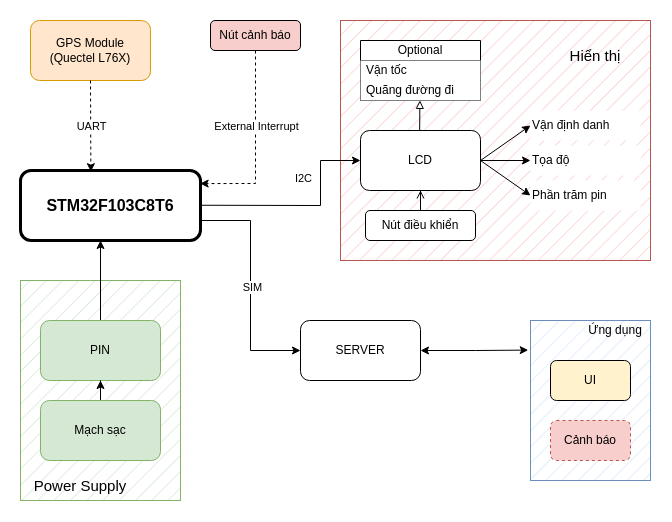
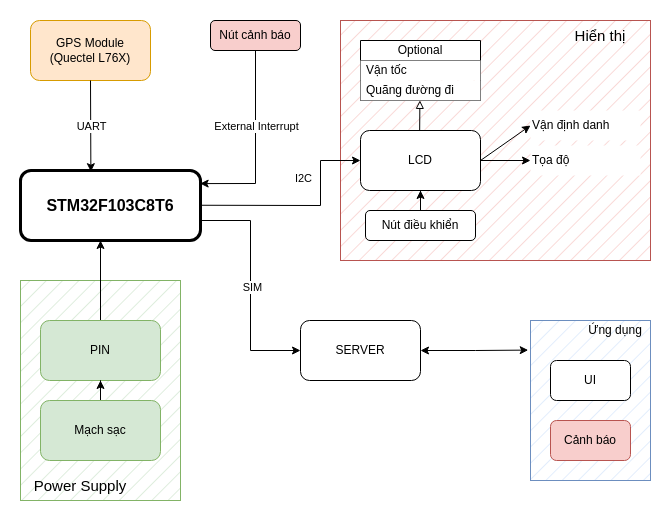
(596, 56) -> (601, 36)
(91, 99) -> (91, 99)
(504, 177) -> none
(256, 182) -> (256, 182)
(421, 196) -> (421, 198)
(586, 196) -> none
(591, 381) -> (591, 381)
(591, 441) -> (591, 441)
